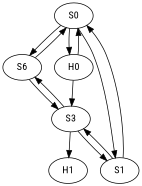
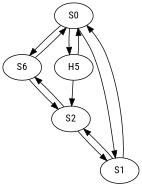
(74, 67) -> (74, 67)
(71, 119) -> (71, 119)
(68, 171) -> none
